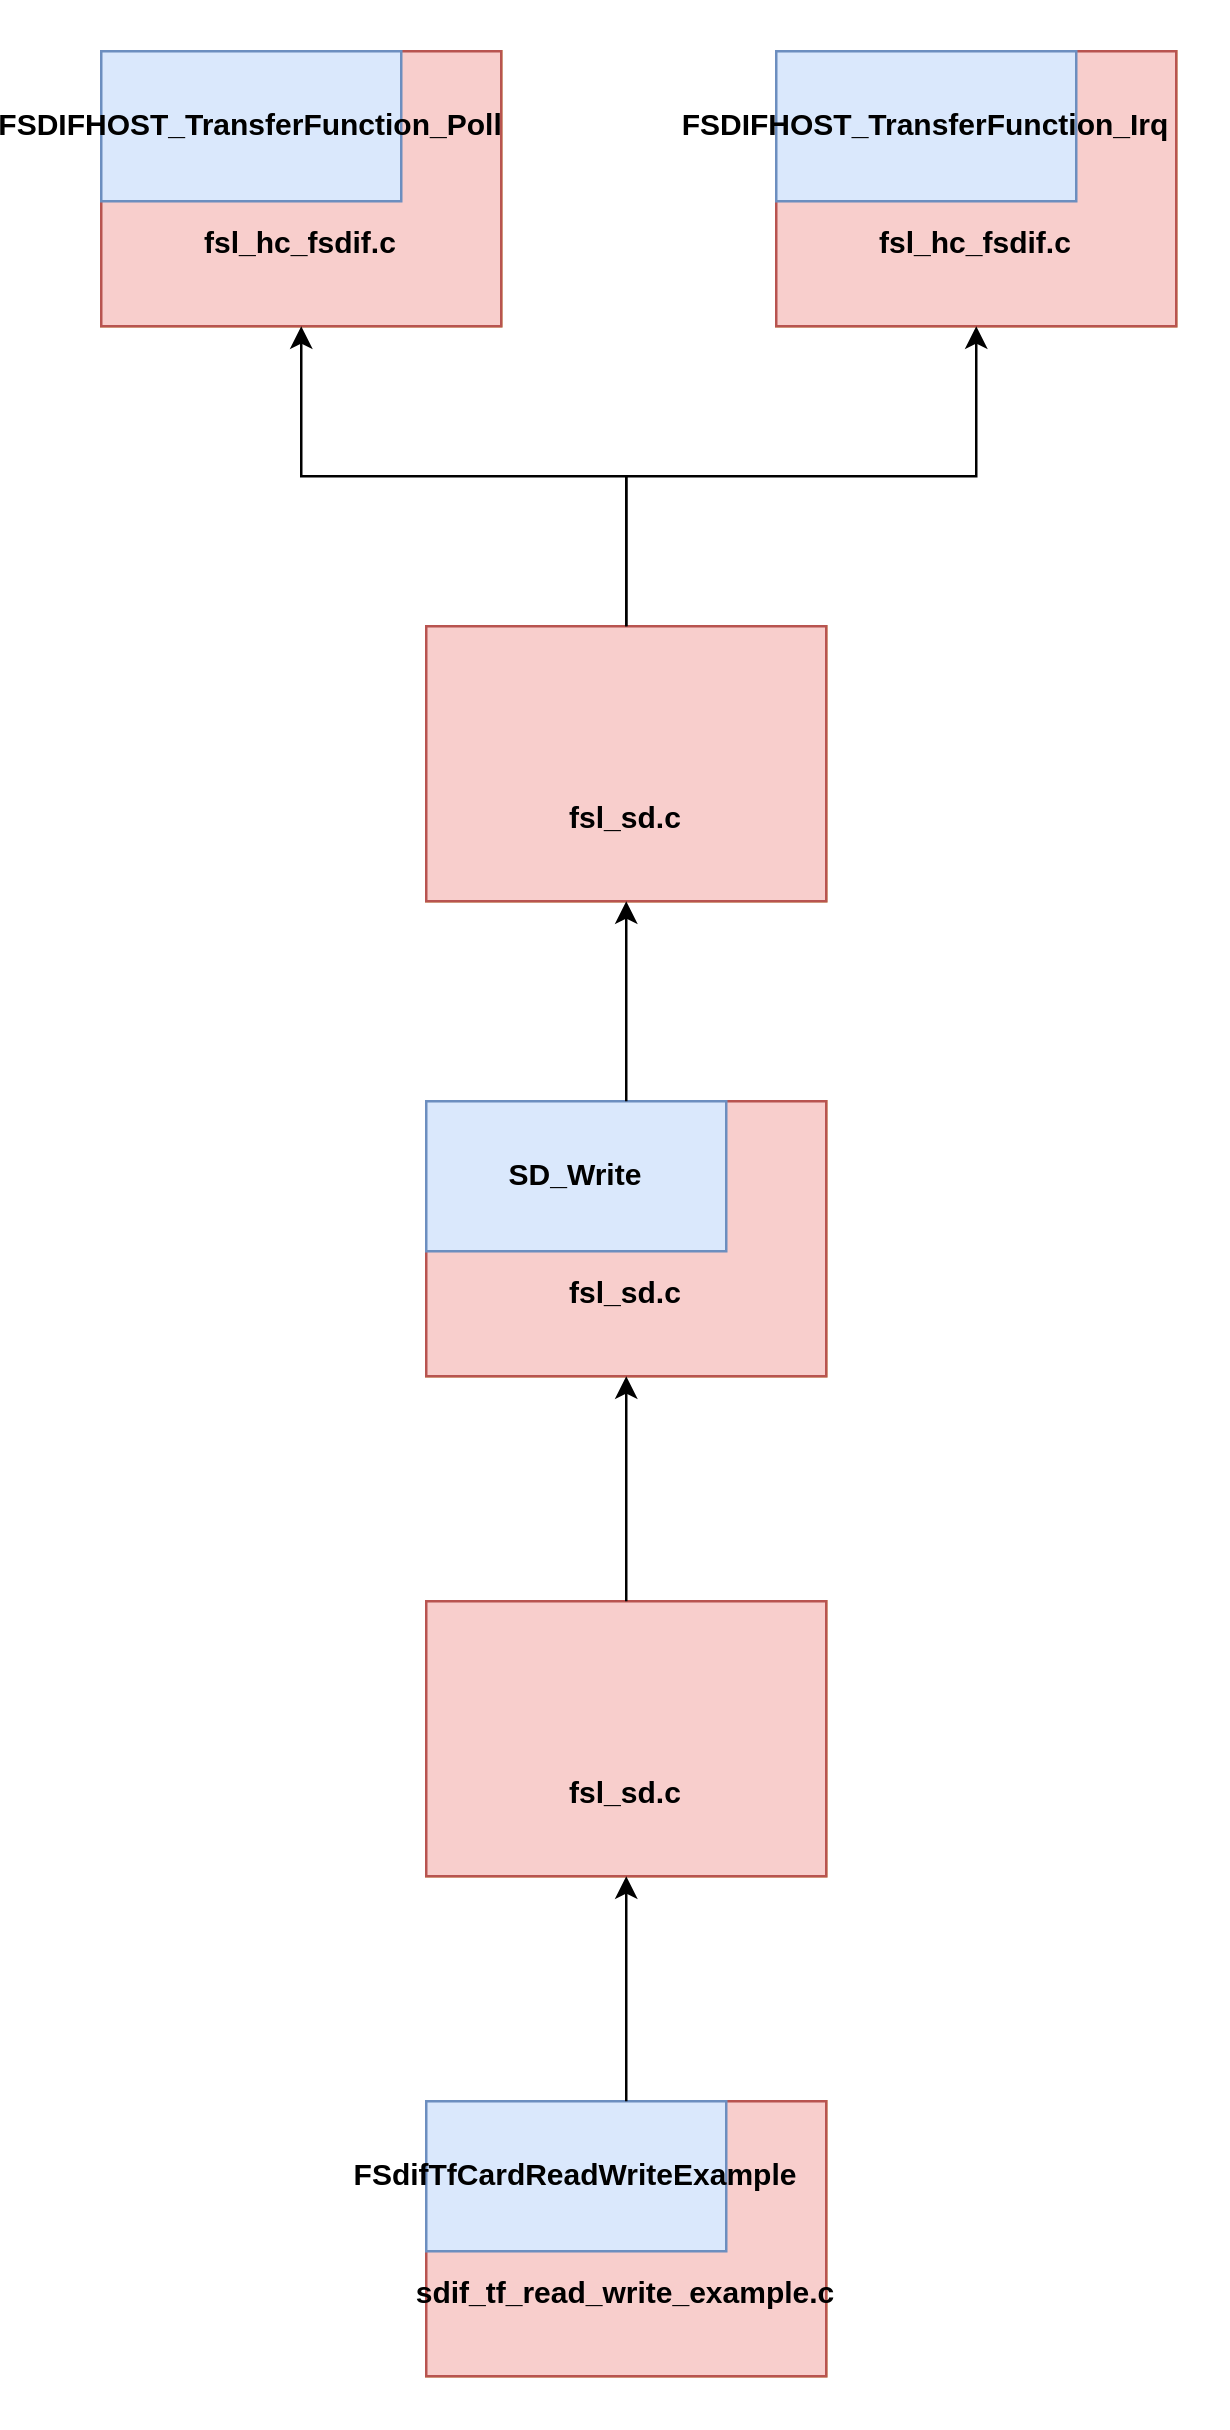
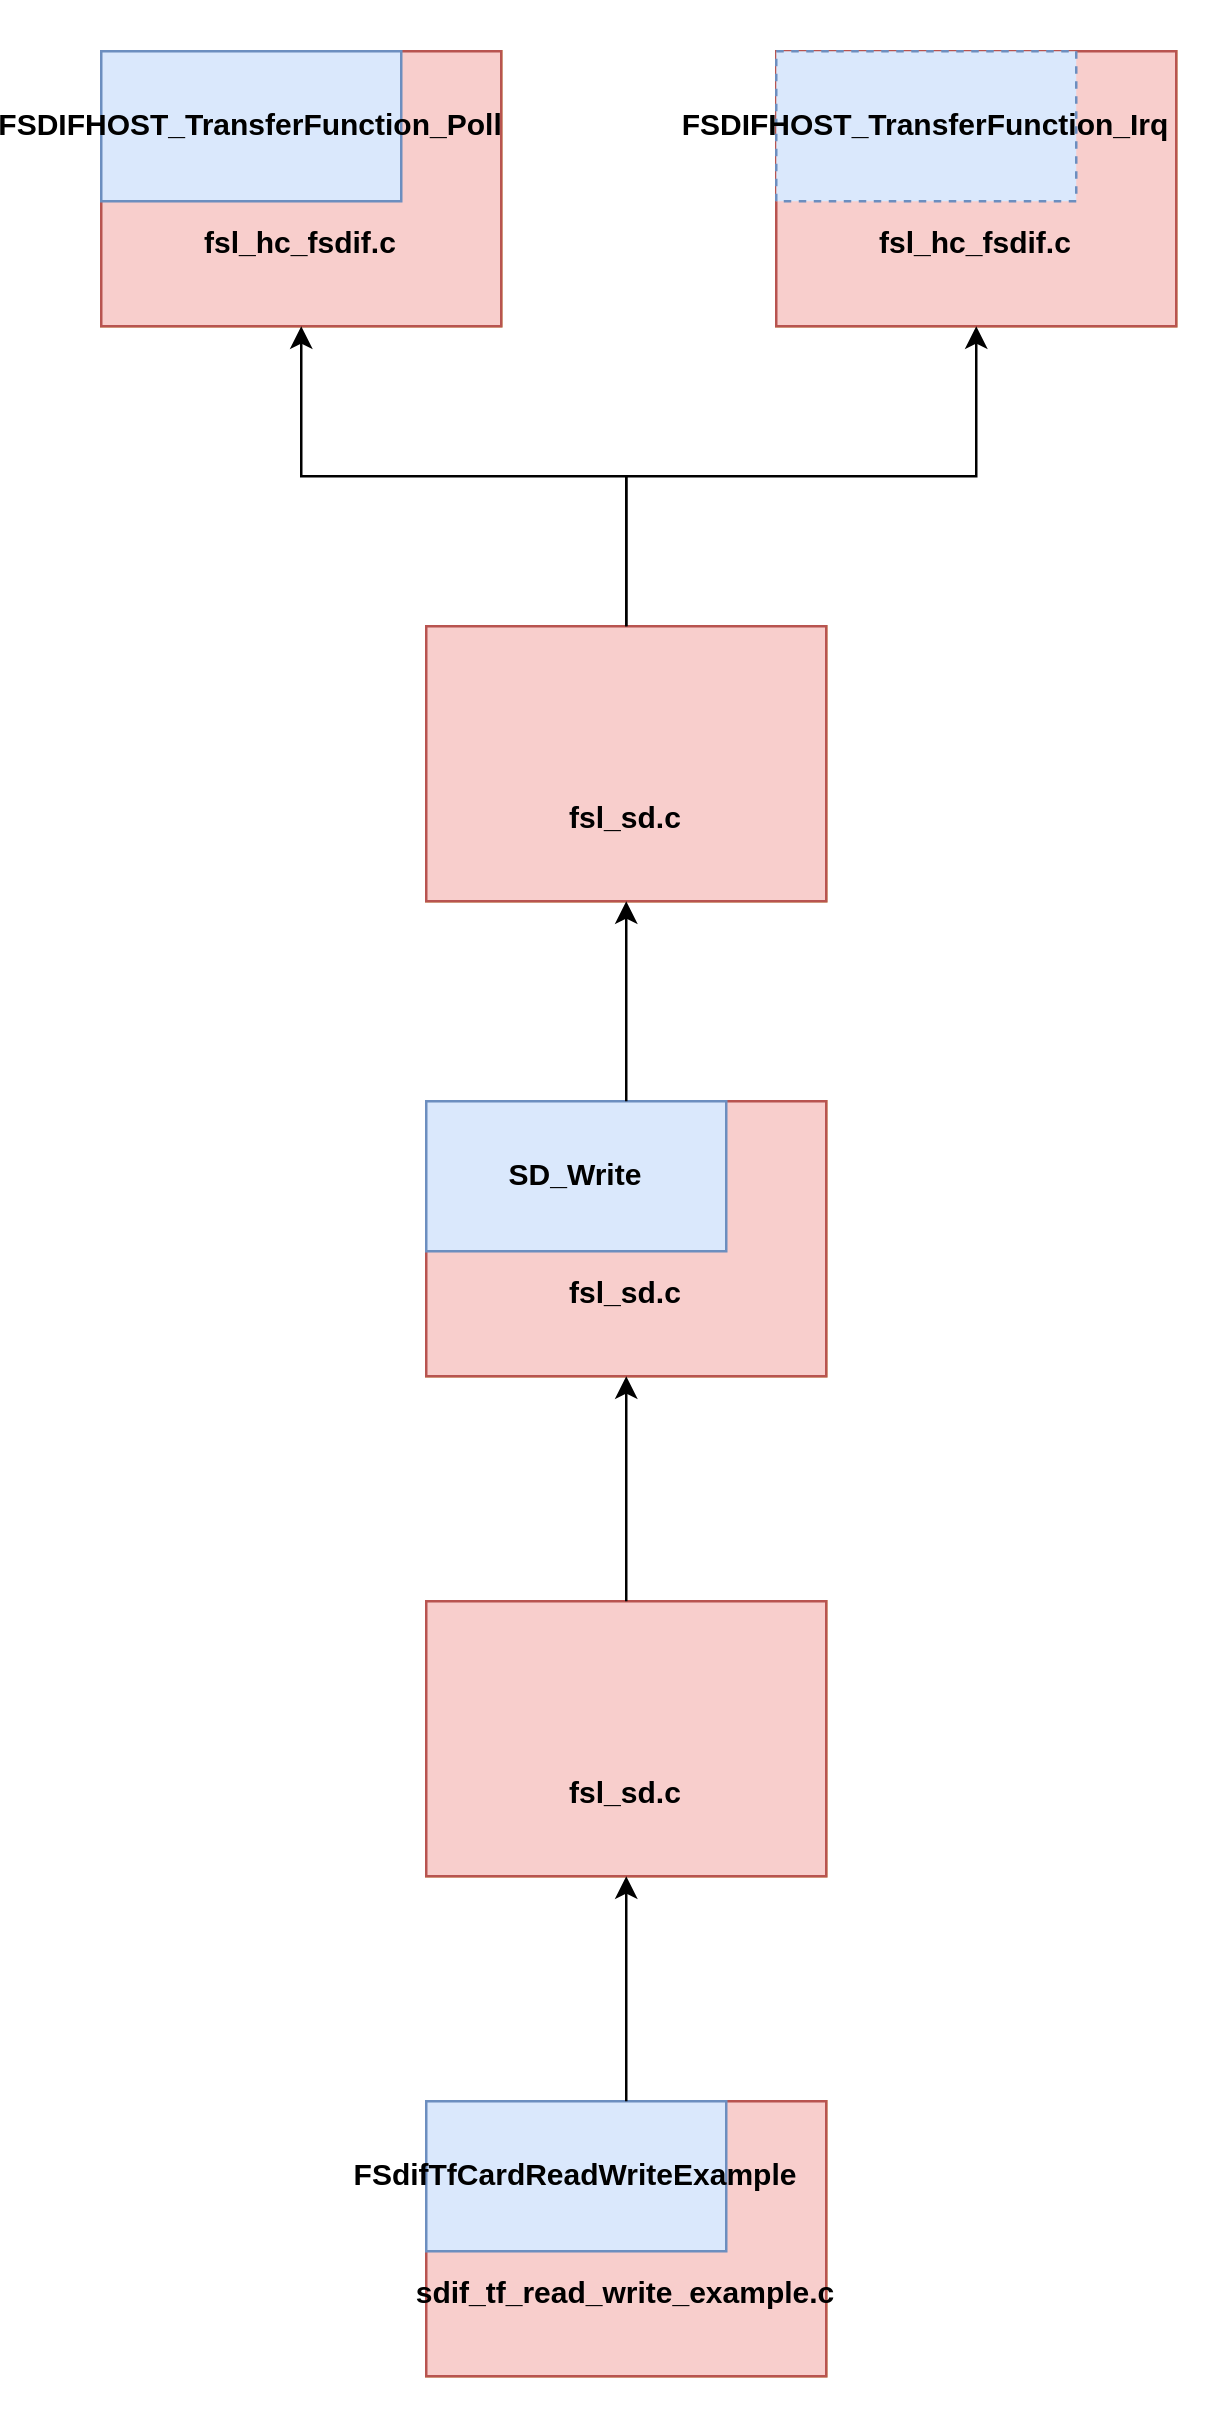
(926, 126) -> (926, 126)
